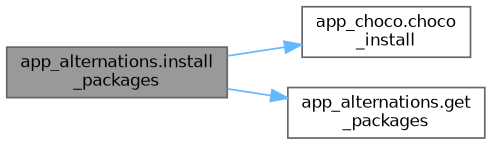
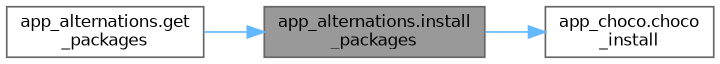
(249, 92) -> (226, 32)
